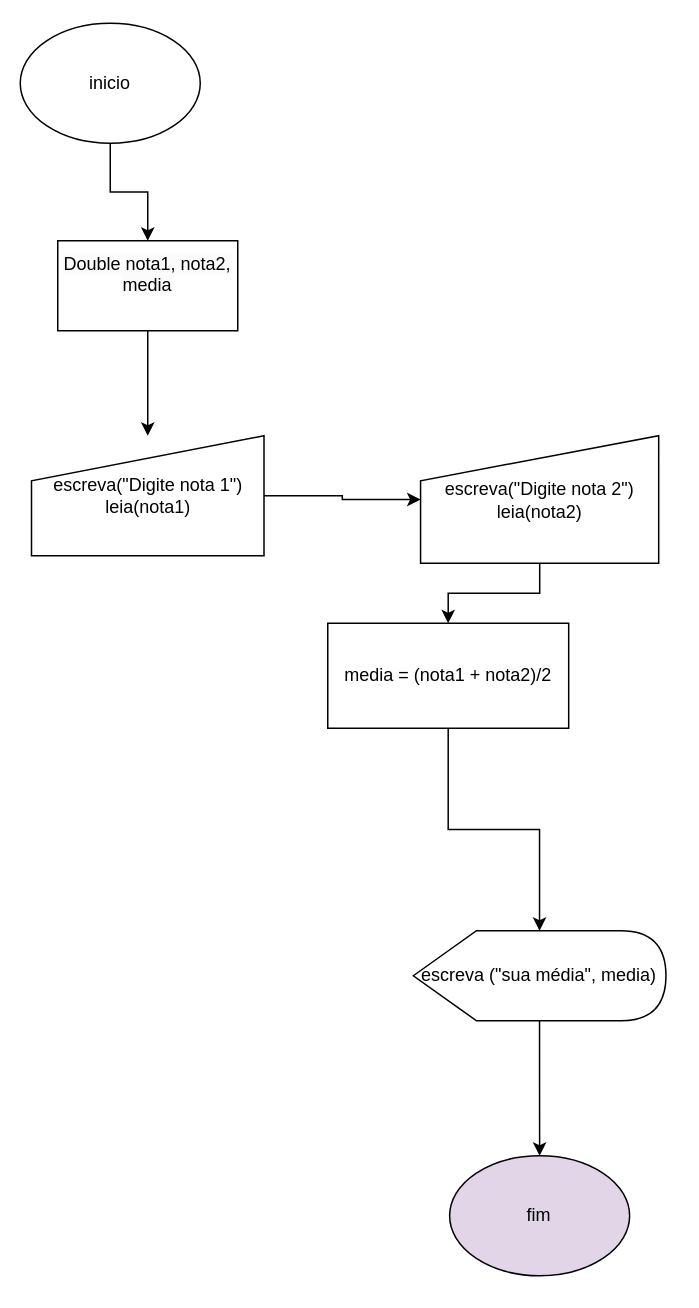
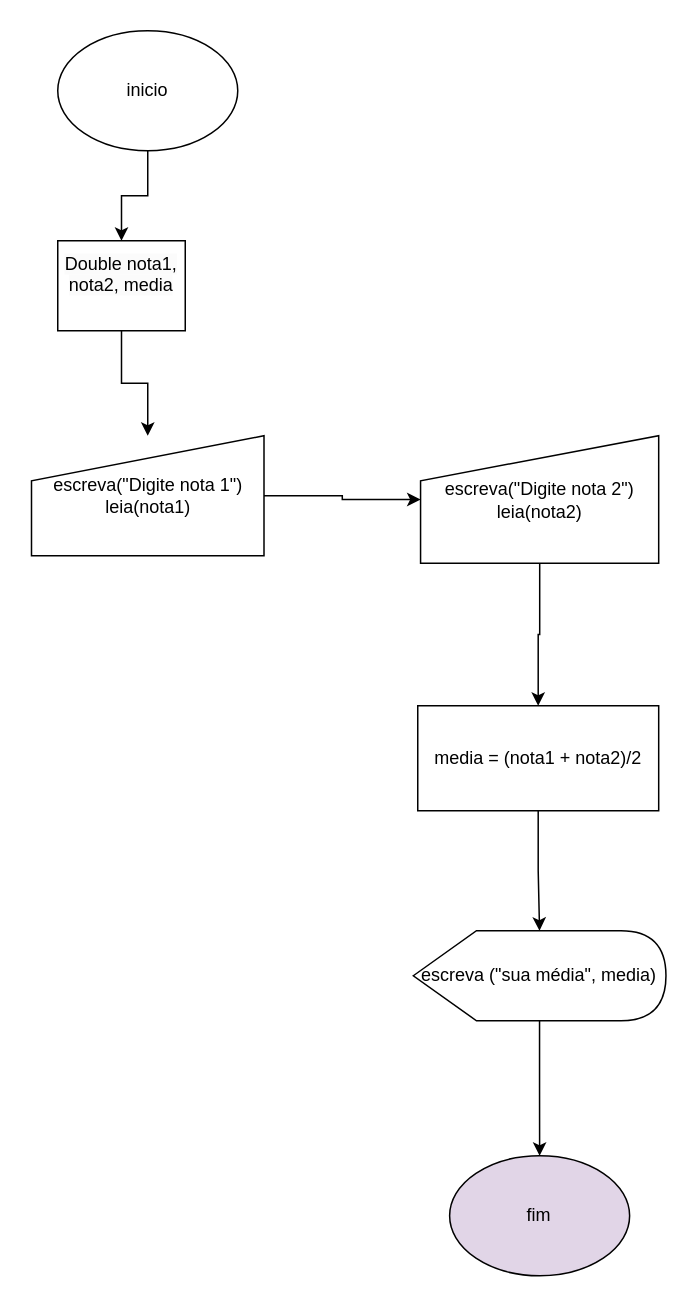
(110, 83) -> (148, 91)
(148, 286) -> (122, 286)
(448, 676) -> (538, 758)
